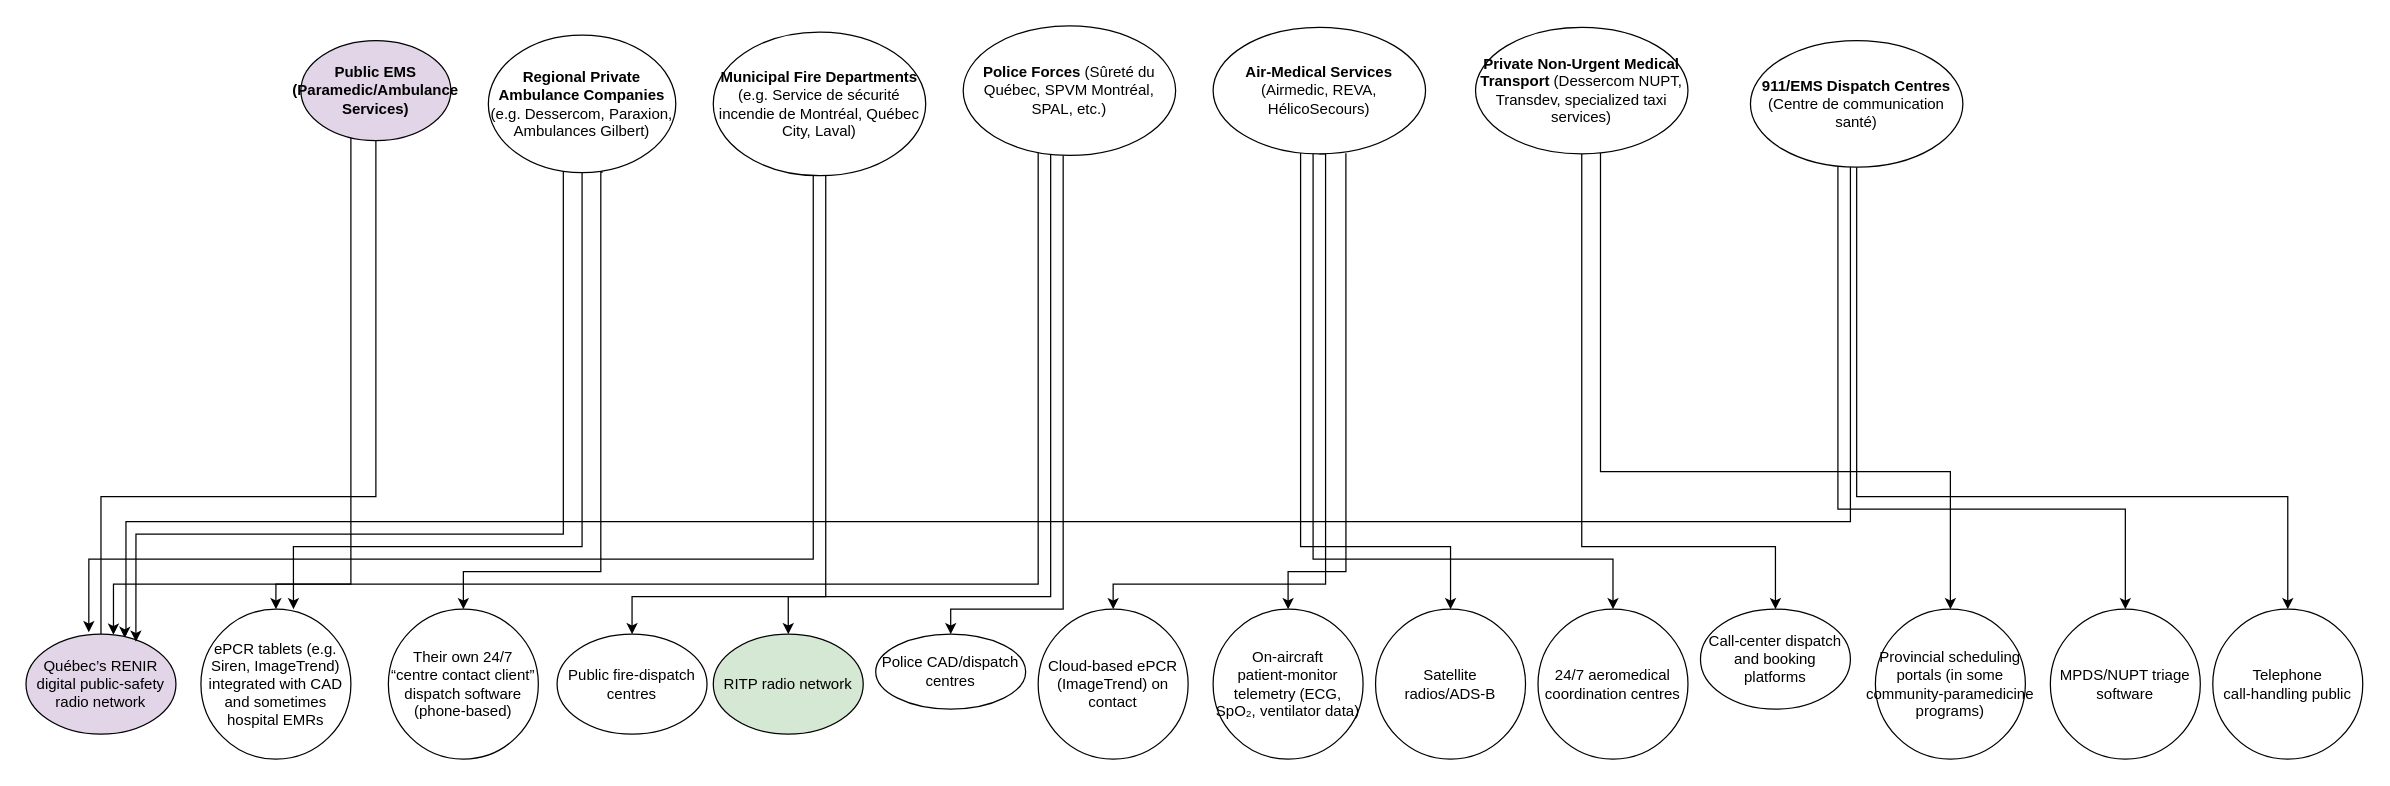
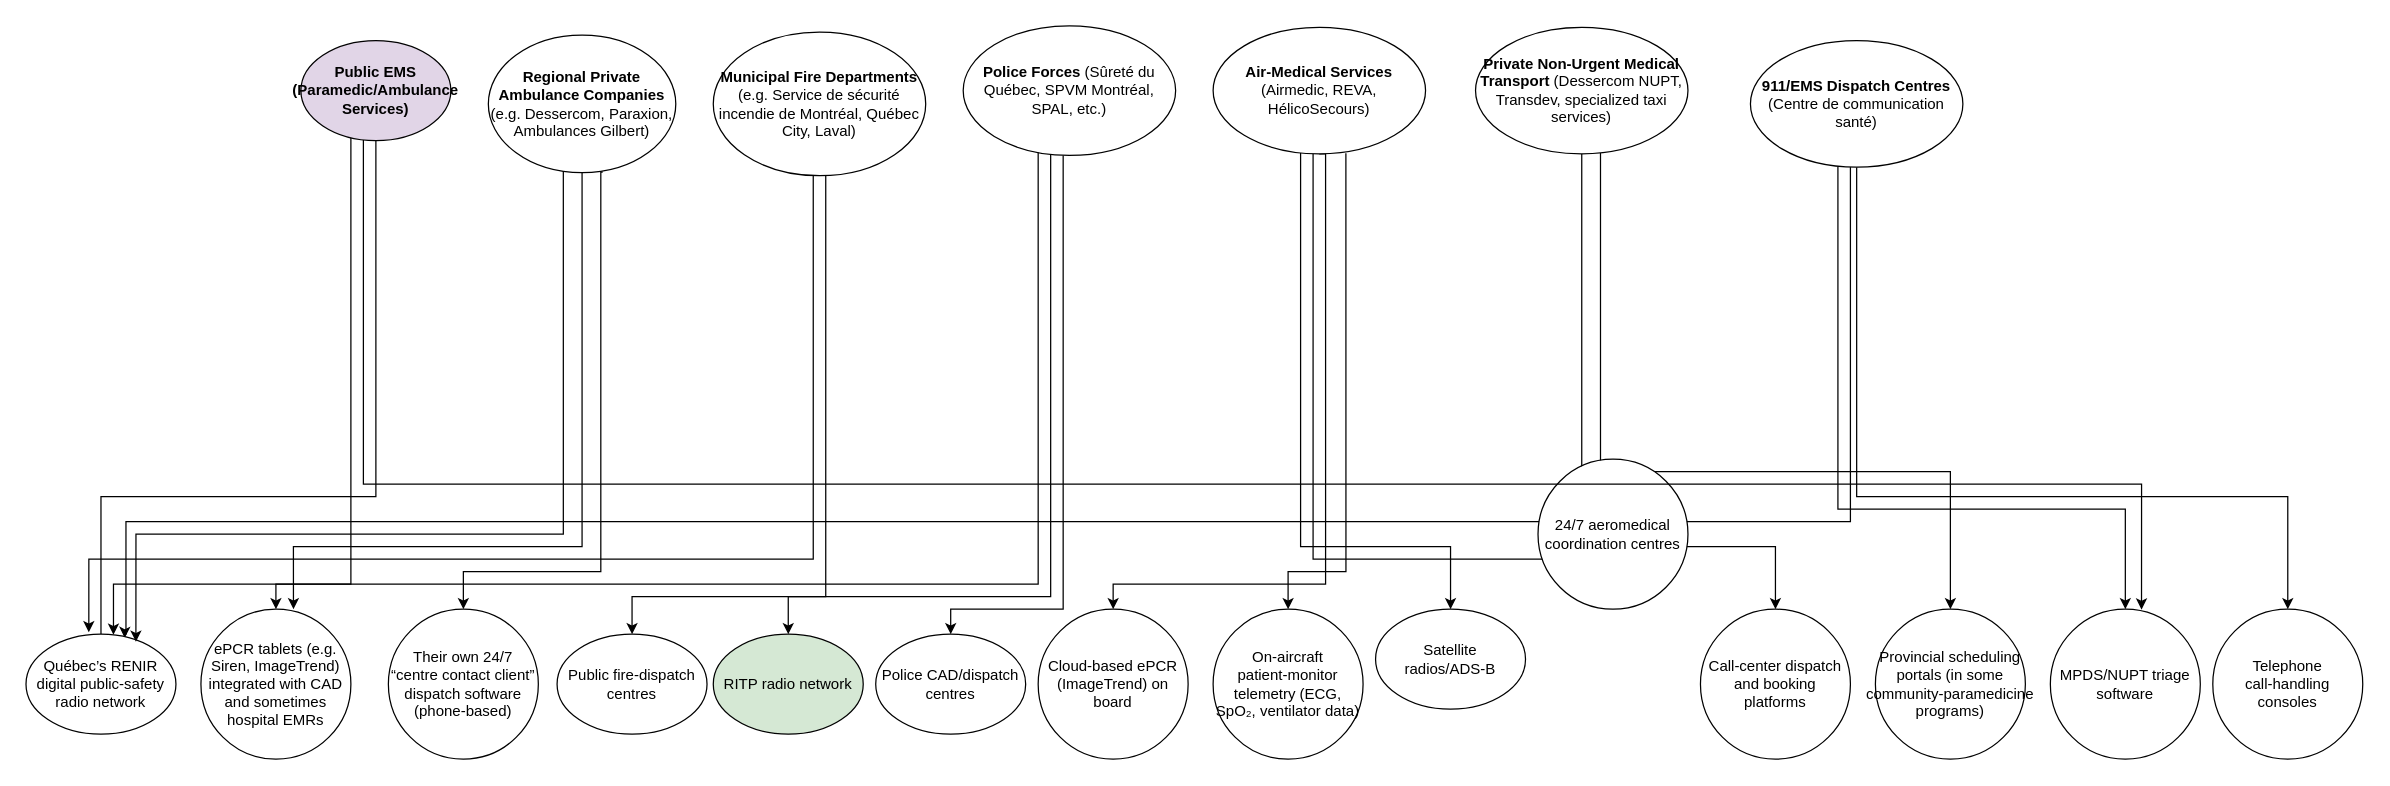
none -> (1138, 484)
(1776, 659) -> (1776, 684)
(951, 672) -> (951, 684)
(101, 684) -> (101, 684)
(1113, 684) -> (1113, 684)
(1451, 684) -> (1451, 659)
(1613, 684) -> (1613, 534)
(2288, 684) -> (2288, 684)
